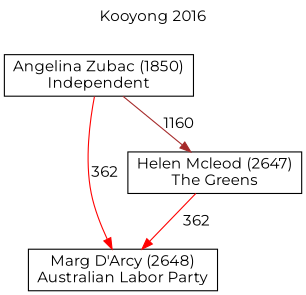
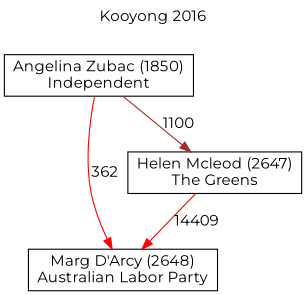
(179, 124) -> (179, 124)
(197, 221) -> (197, 221)
